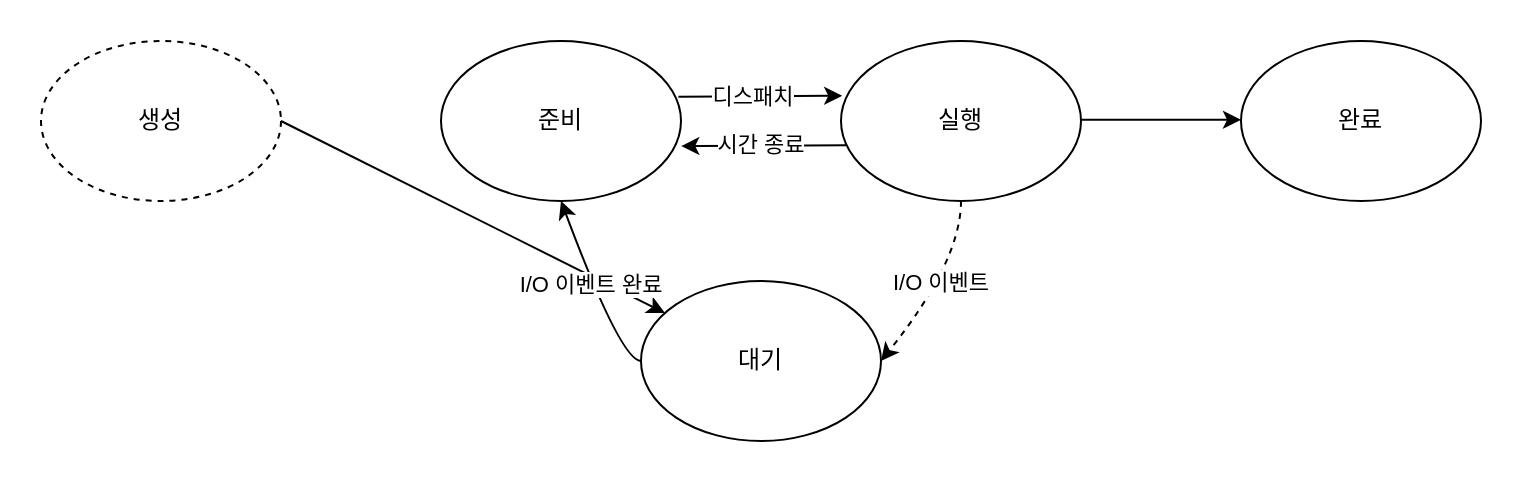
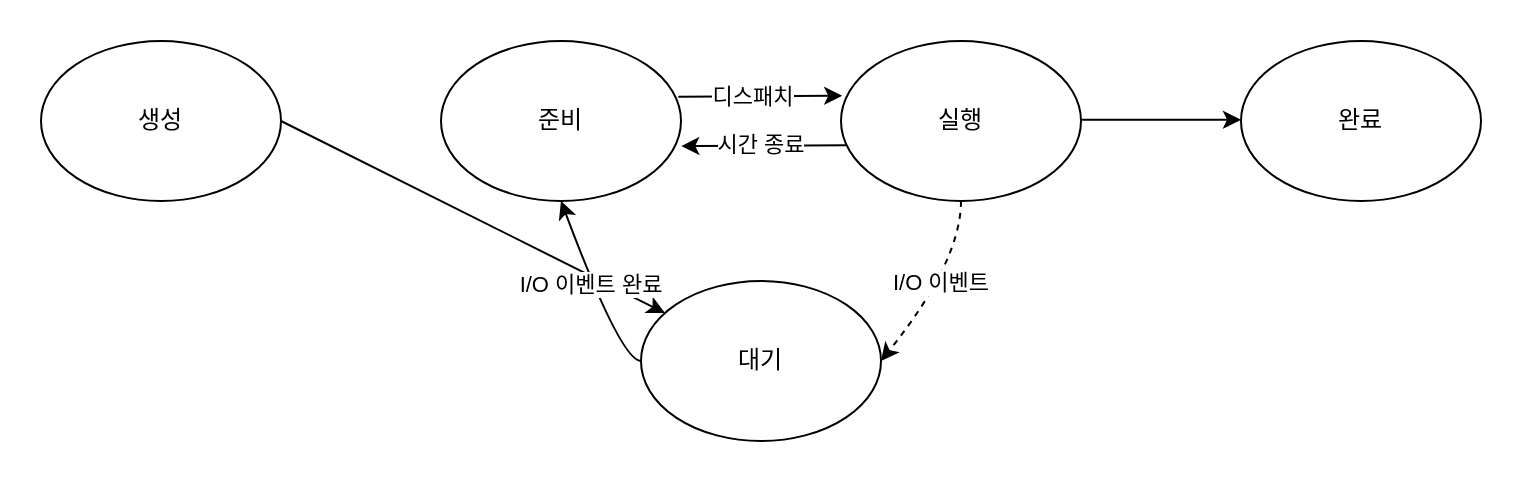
(161, 121) -> (161, 121)
